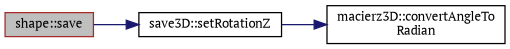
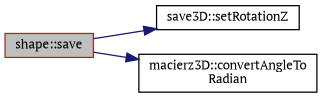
(298, 25) -> (110, 55)
